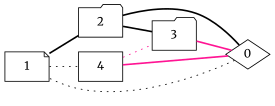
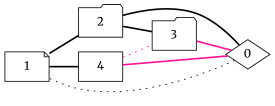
(64, 67) -> (64, 67)
